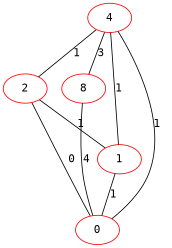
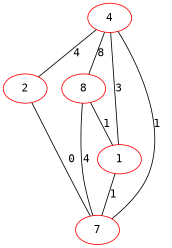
(77, 53) -> (77, 53)
(101, 53) -> (101, 53)
(119, 89) -> (119, 89)
(72, 124) -> (102, 124)
(98, 230) -> (98, 230)
